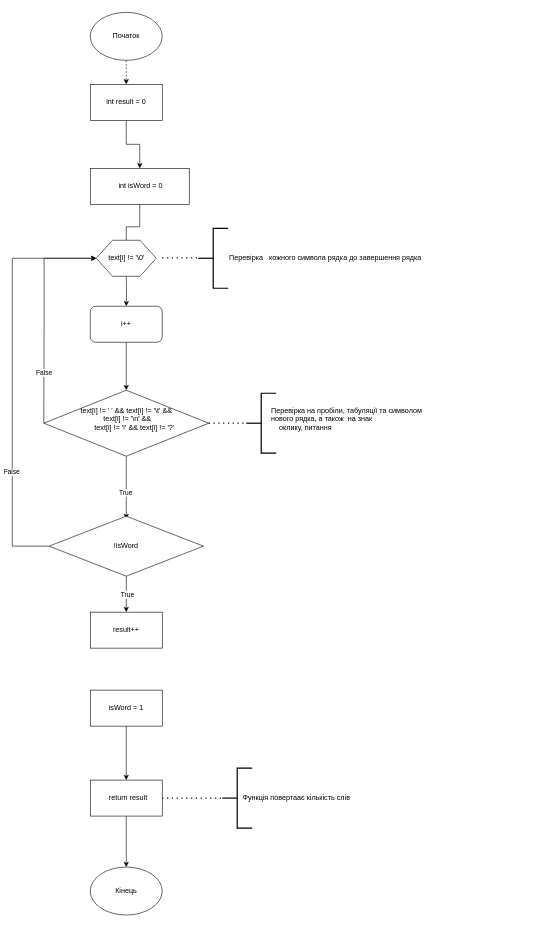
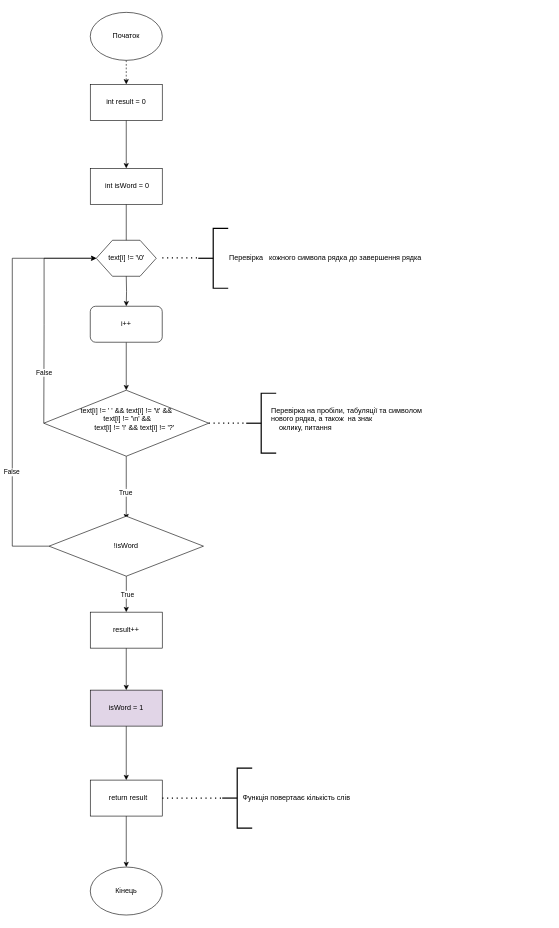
(140, 186) -> (126, 186)
none -> (126, 684)
(126, 708) -> (126, 708)
